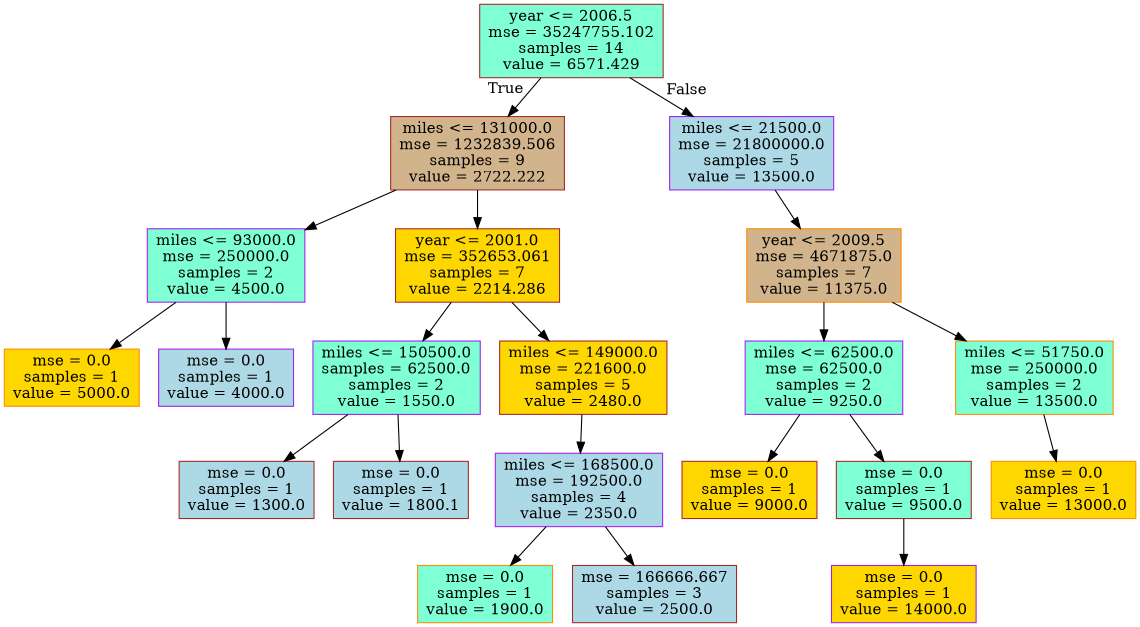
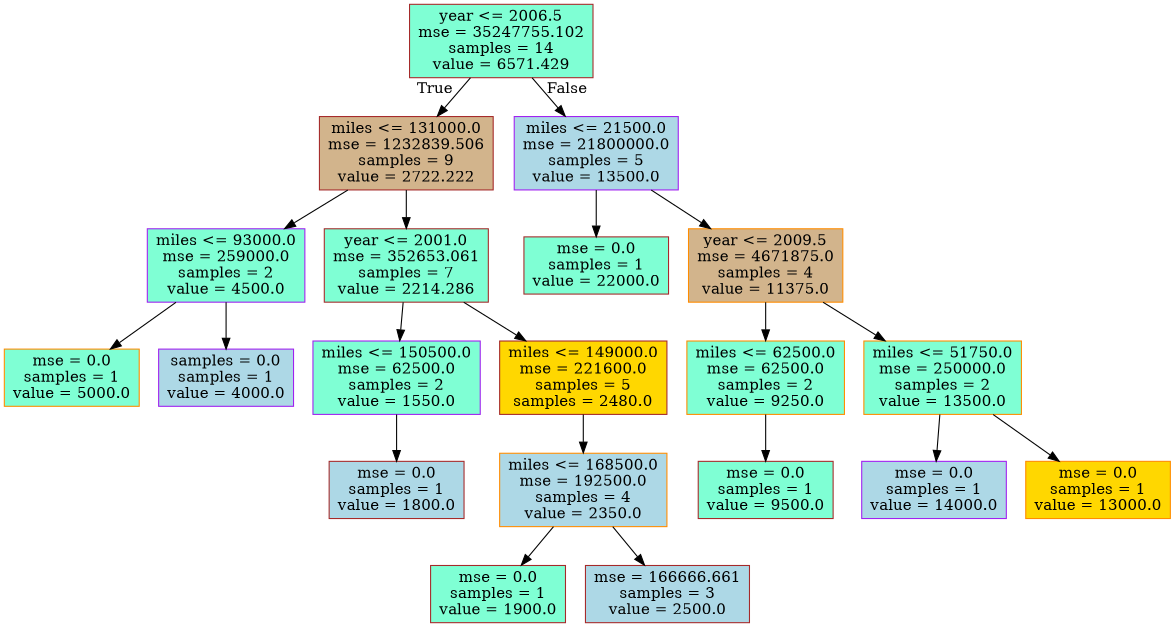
(226, 265) -> (226, 265)
(478, 265) -> (406, 265)
none -> (596, 265)
(824, 265) -> (766, 265)
(72, 378) -> (72, 378)
(226, 378) -> (226, 378)
(397, 378) -> (397, 378)
(583, 378) -> (583, 378)
(824, 378) -> (766, 378)
(247, 490) -> none
(401, 490) -> (397, 490)
(579, 490) -> (583, 490)
(749, 490) -> none
(904, 537) -> (938, 433)
(485, 594) -> (498, 594)
(655, 594) -> (667, 594)
(904, 594) -> (934, 490)
